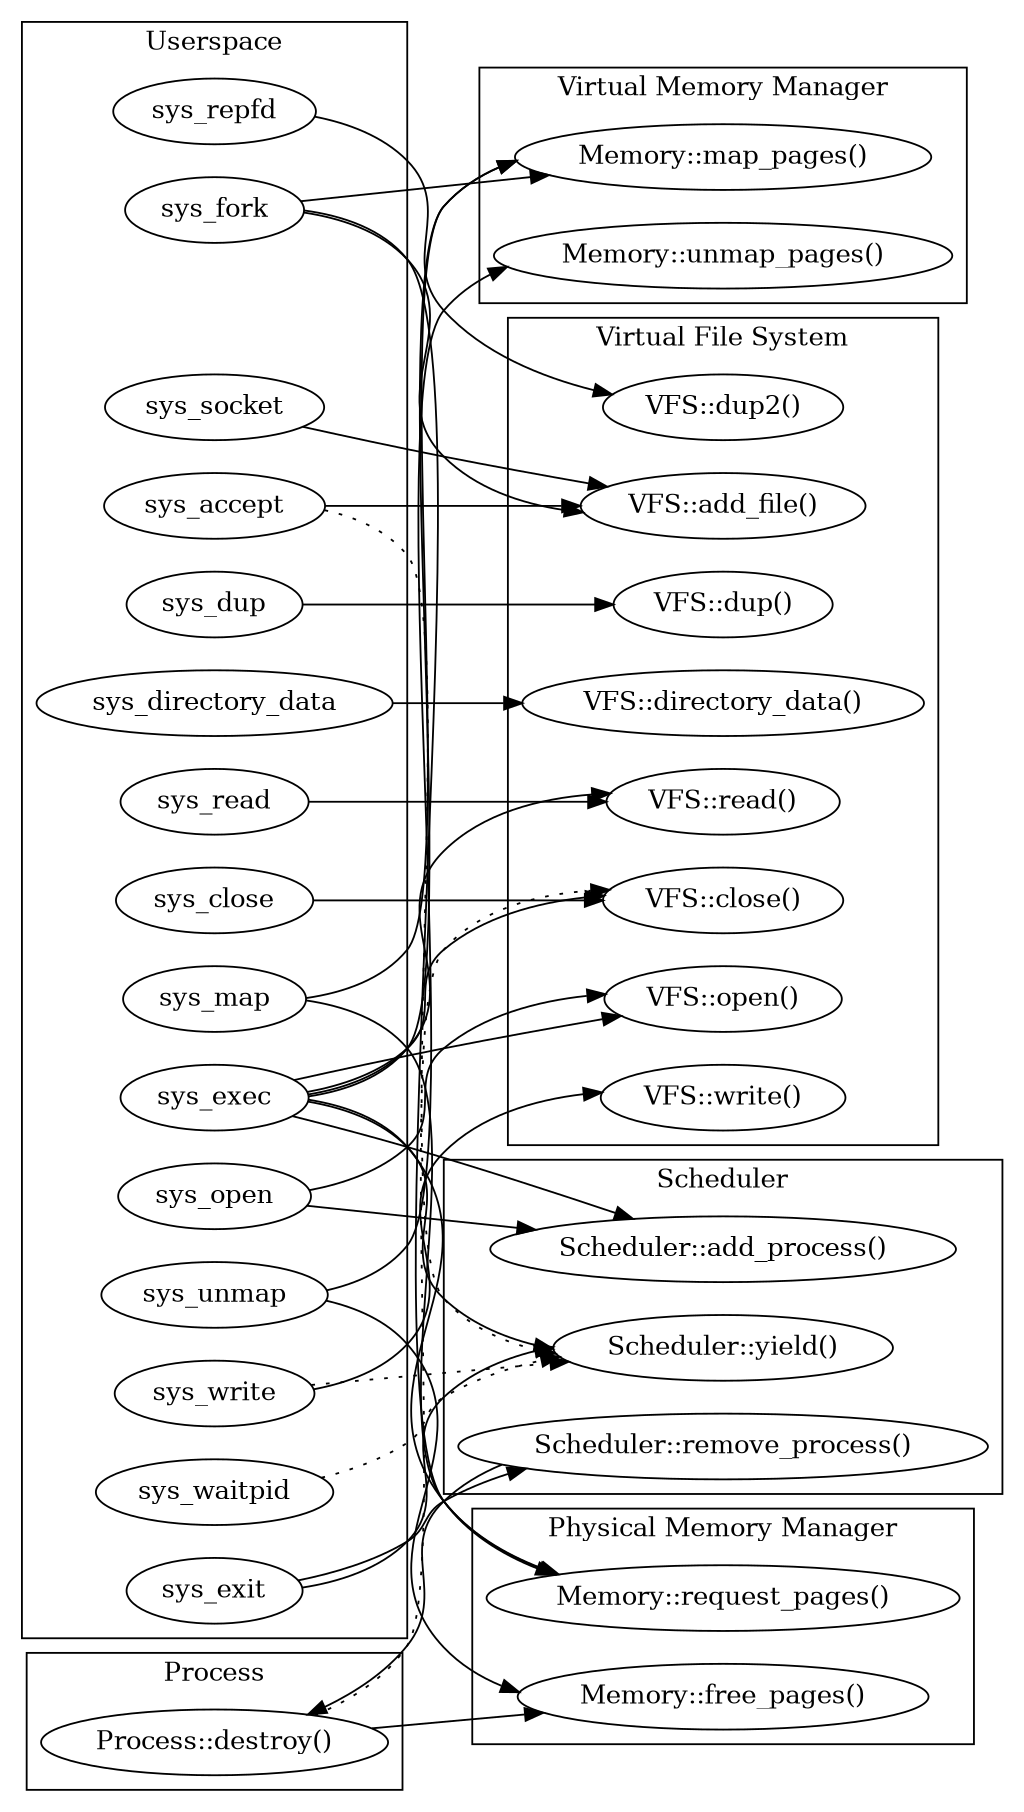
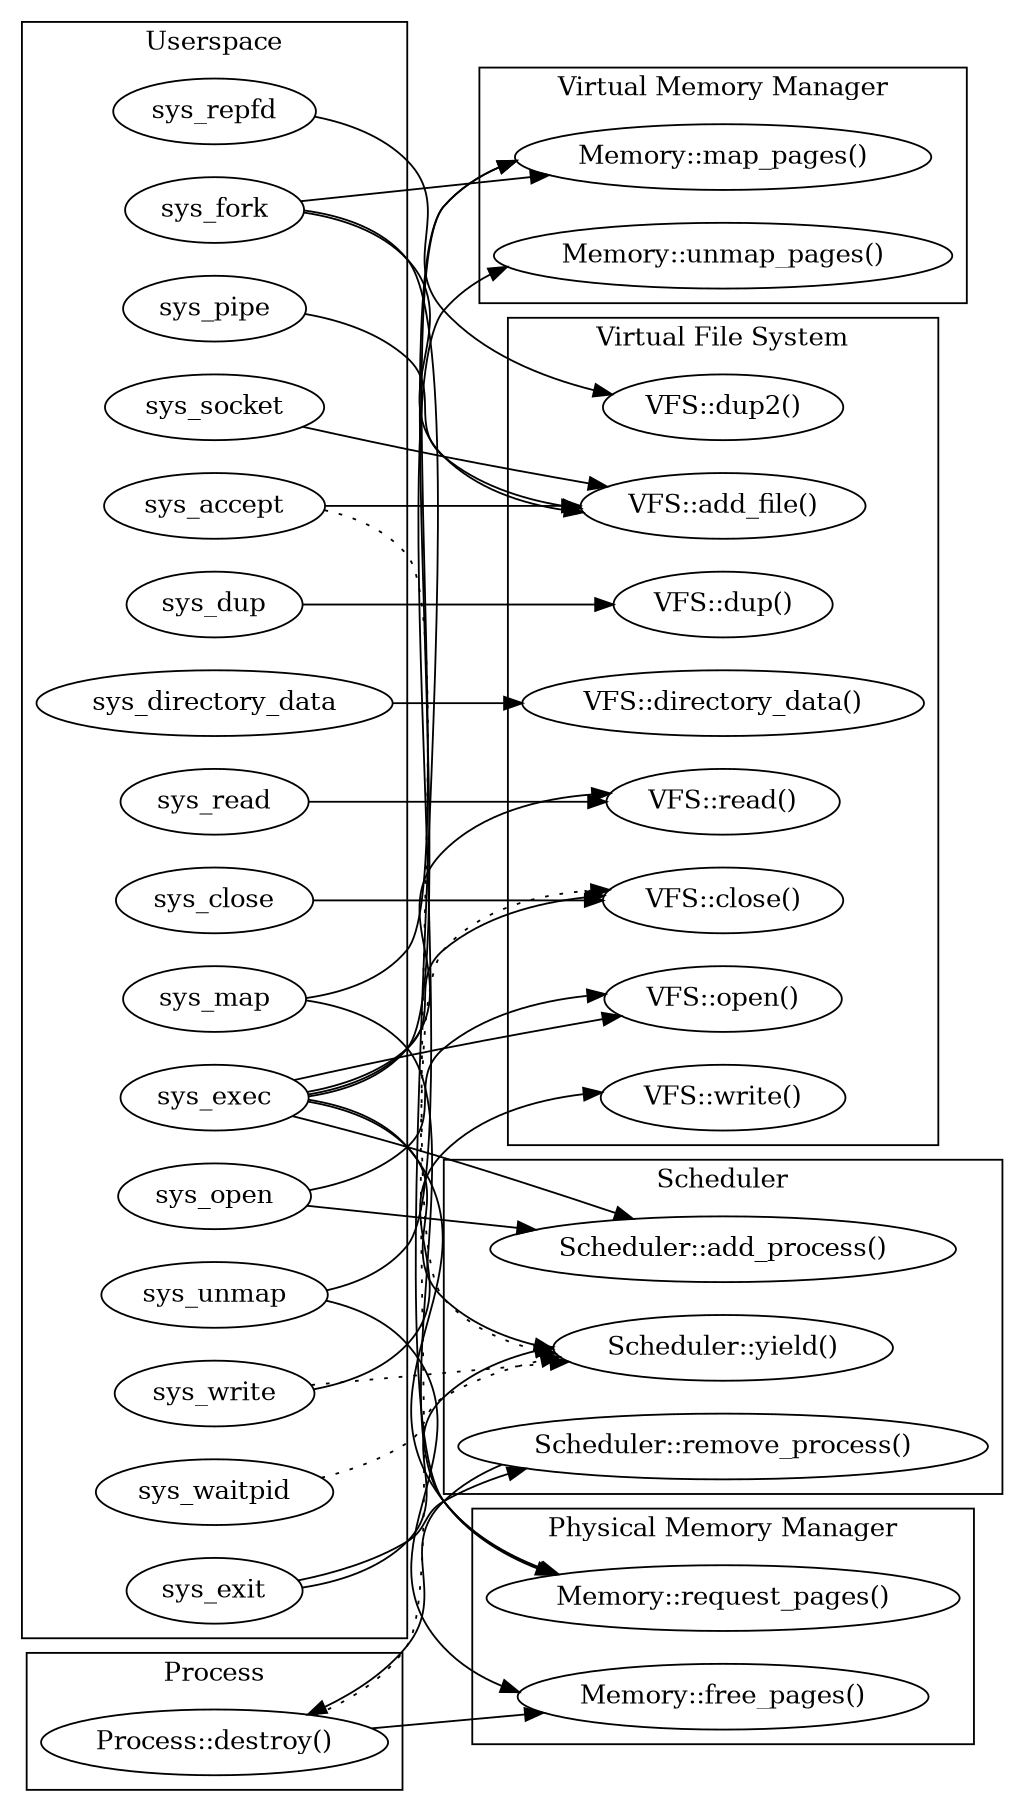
none -> (215, 309)
